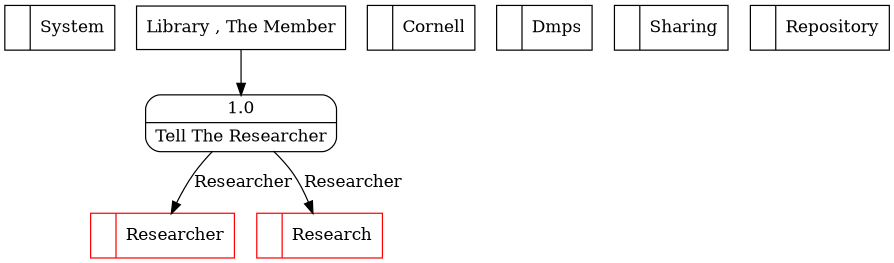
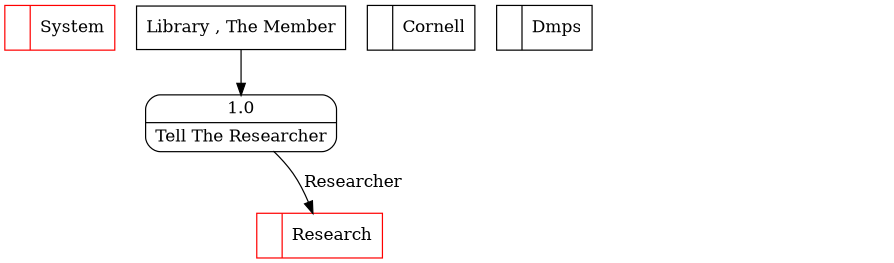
(60, 28) -> (60, 28)
(671, 28) -> none
(820, 28) -> none
(163, 236) -> none
